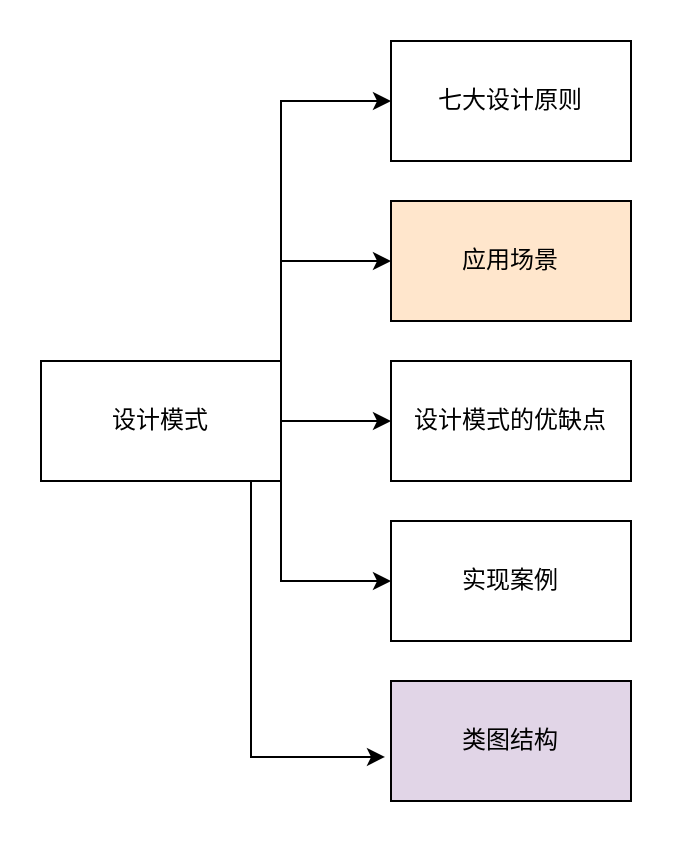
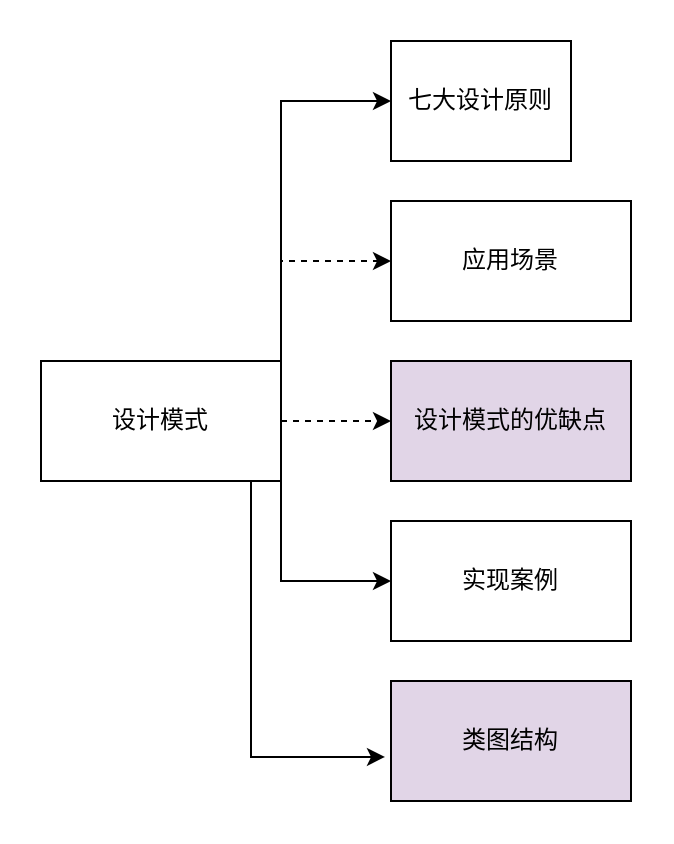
(511, 101) -> (481, 101)
(329, 261) -> (329, 261)
(511, 261) -> (511, 261)
(330, 421) -> (330, 421)
(511, 421) -> (511, 421)
